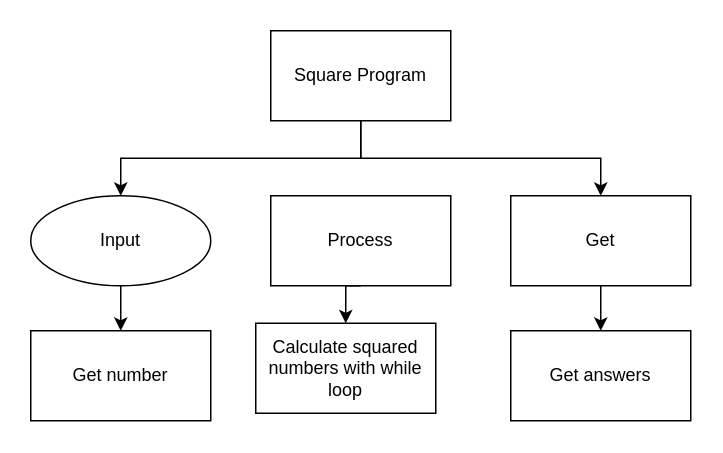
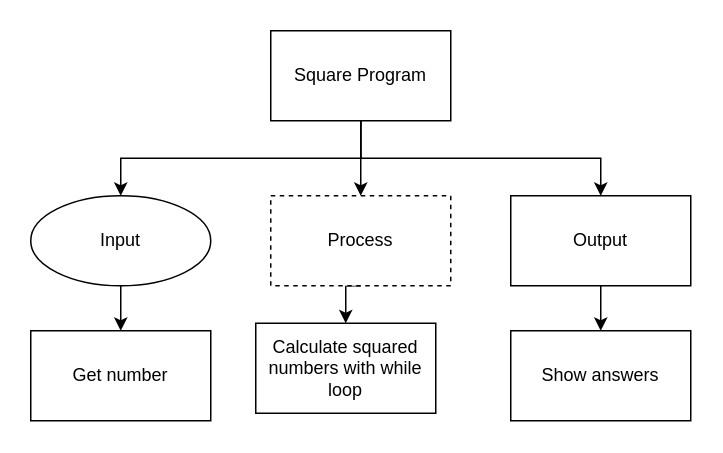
none -> (361, 173)
(361, 241) -> (361, 241)
(601, 241) -> (601, 241)
(601, 376) -> (601, 376)
